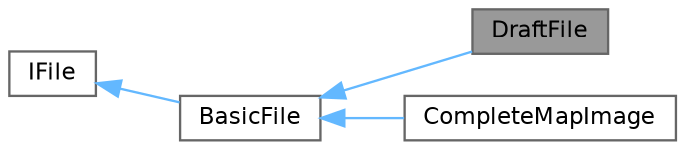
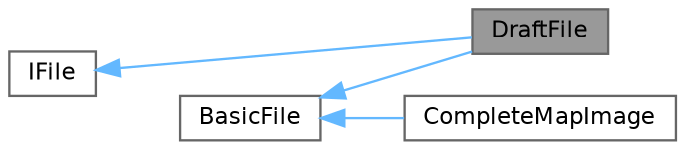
(150, 96) -> (296, 53)
